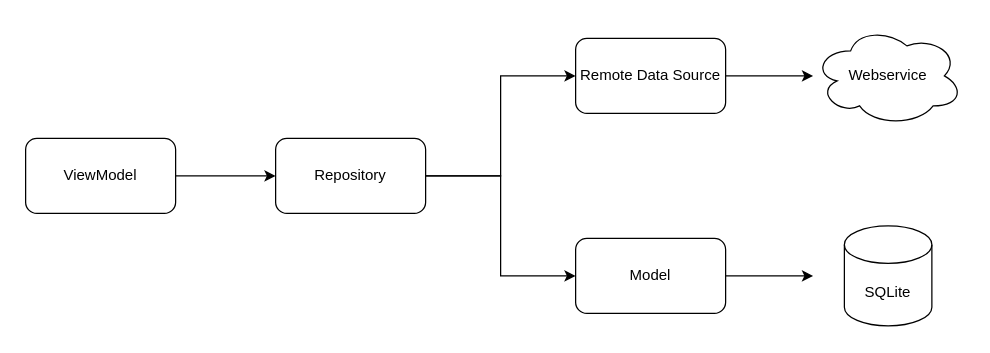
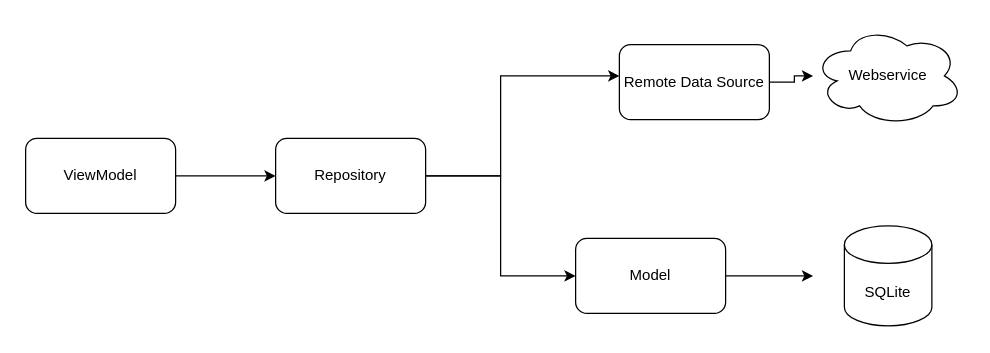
(651, 76) -> (694, 82)
